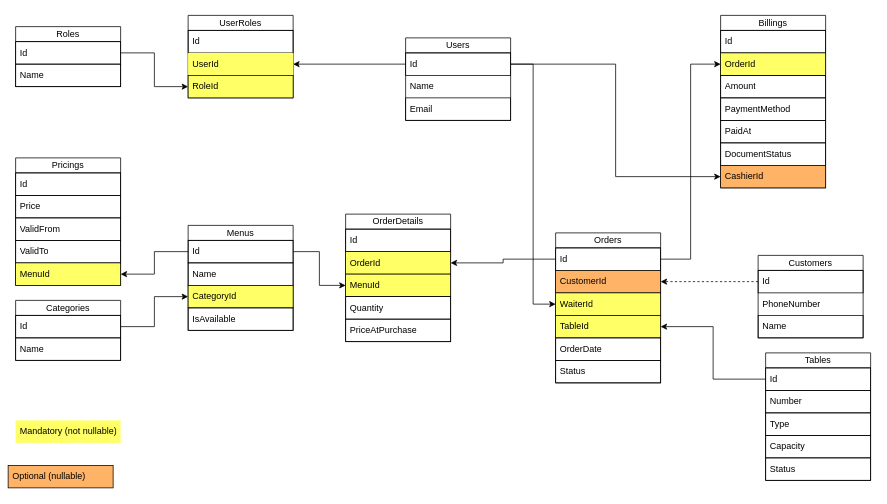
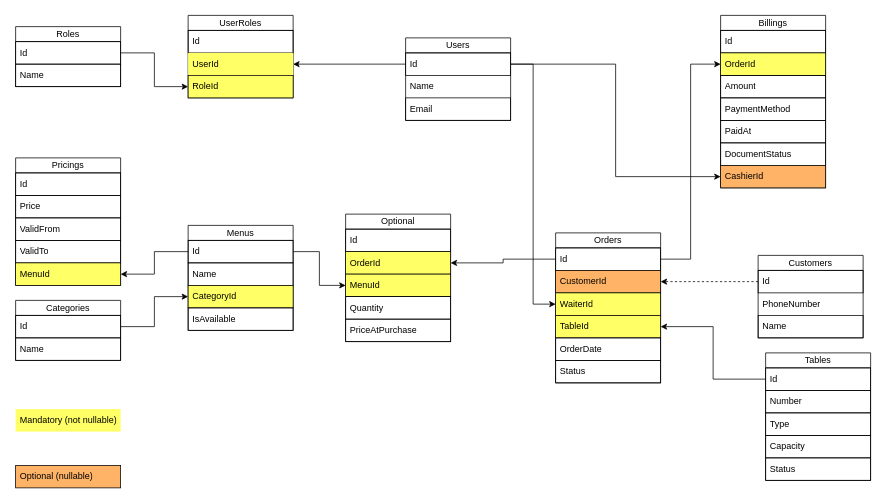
(398, 222) -> (398, 222)
(68, 432) -> (68, 420)
(60, 477) -> (68, 477)
